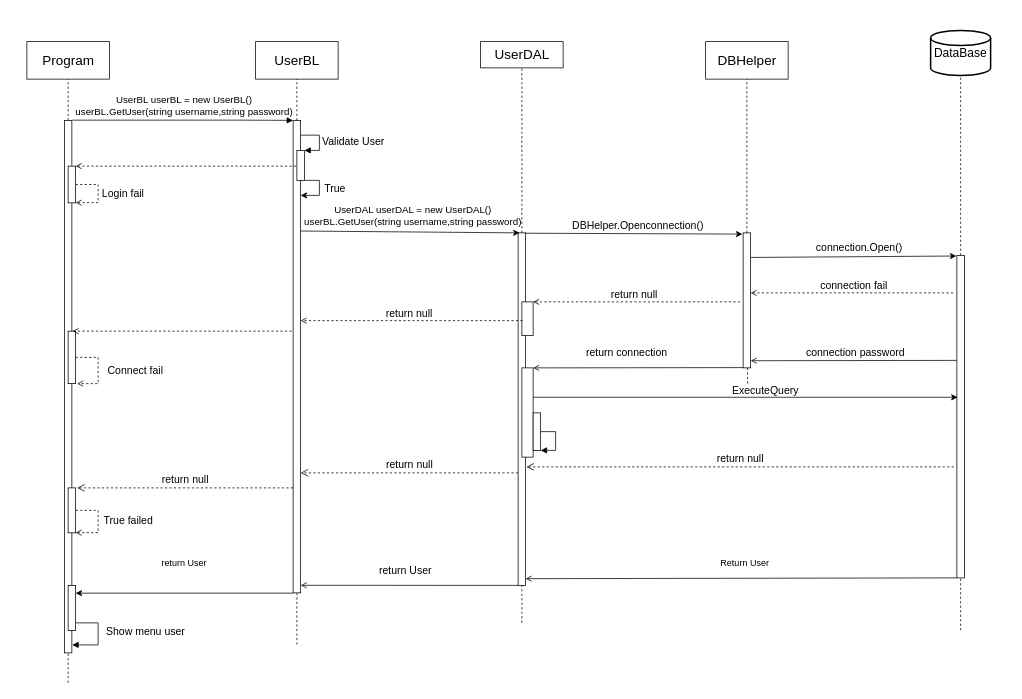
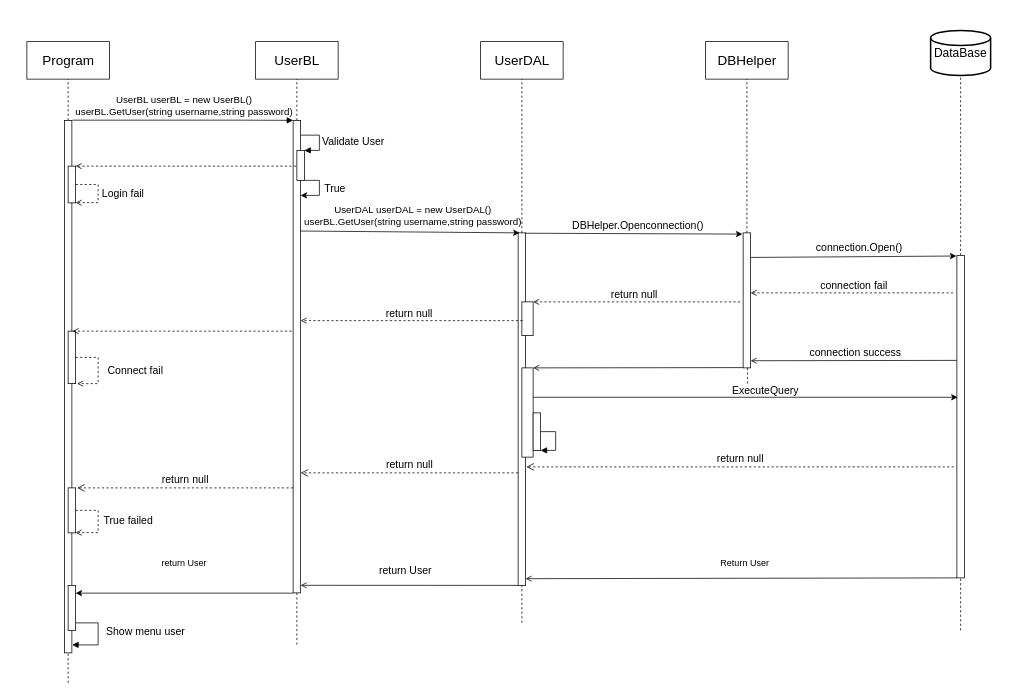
(522, 55) -> (522, 60)
(627, 353) -> none
(855, 353) -> (855, 353)
